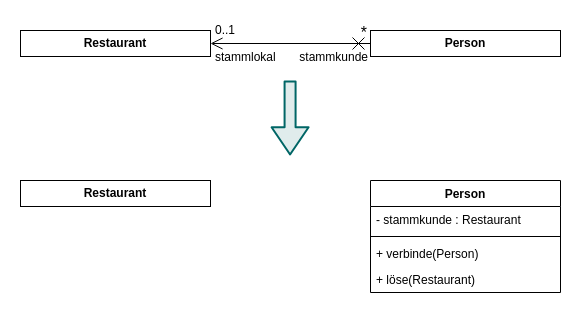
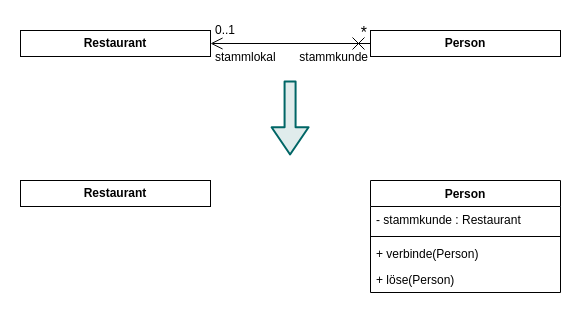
(434, 281) -> (420, 281)
